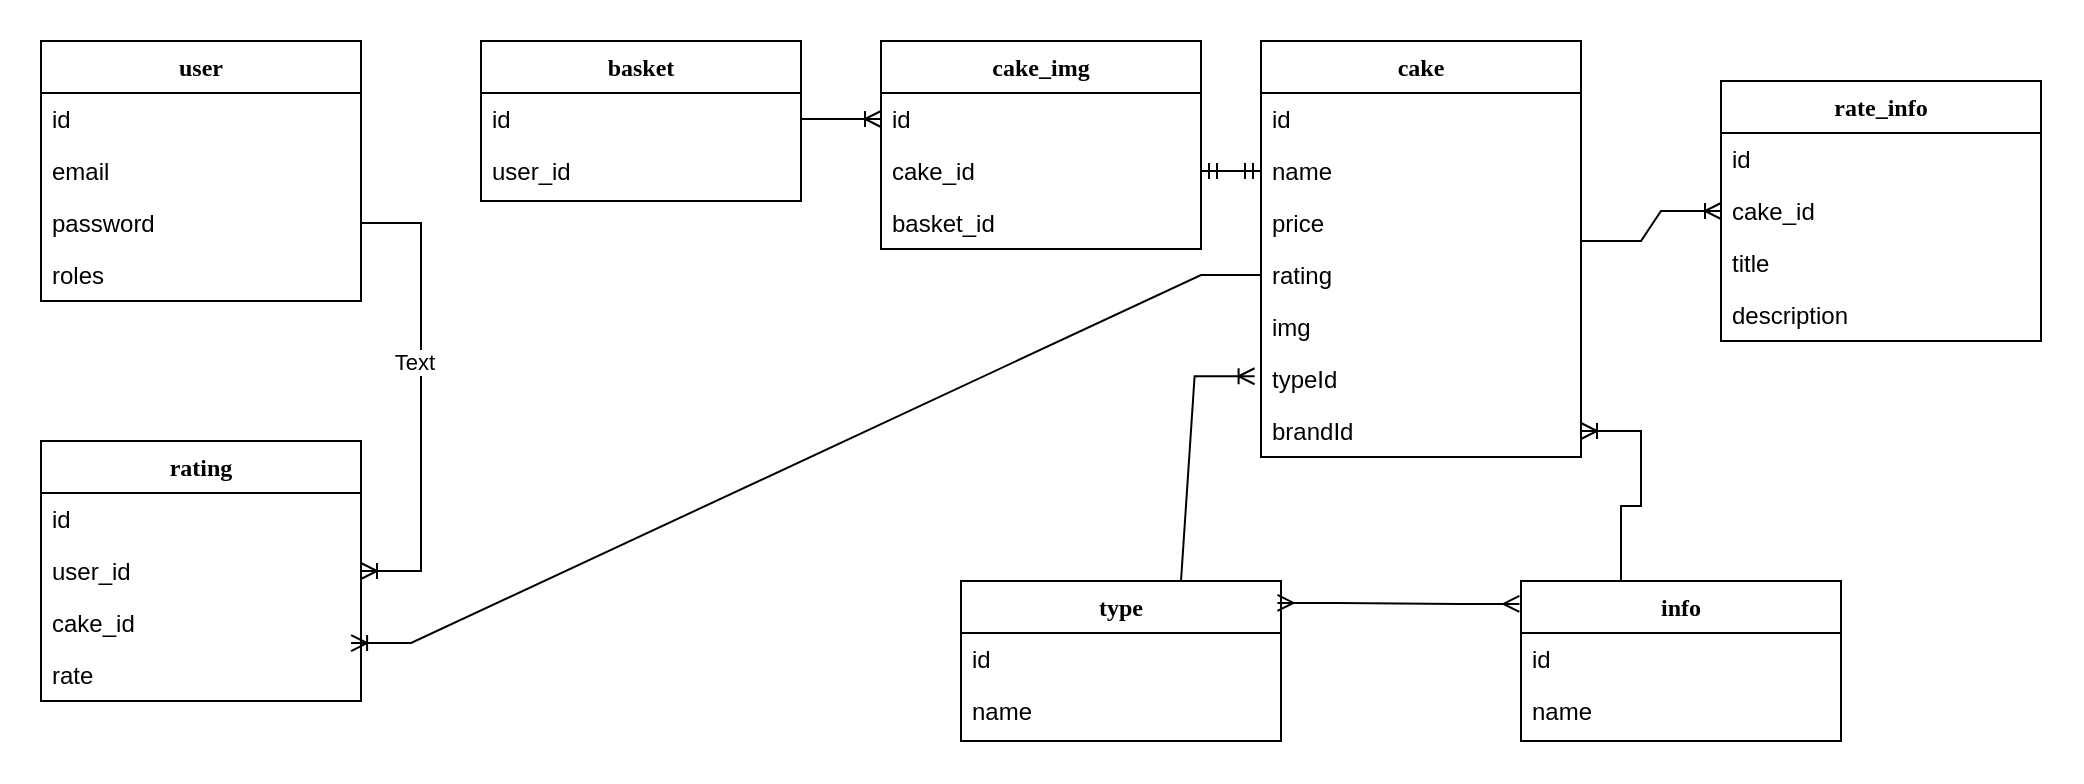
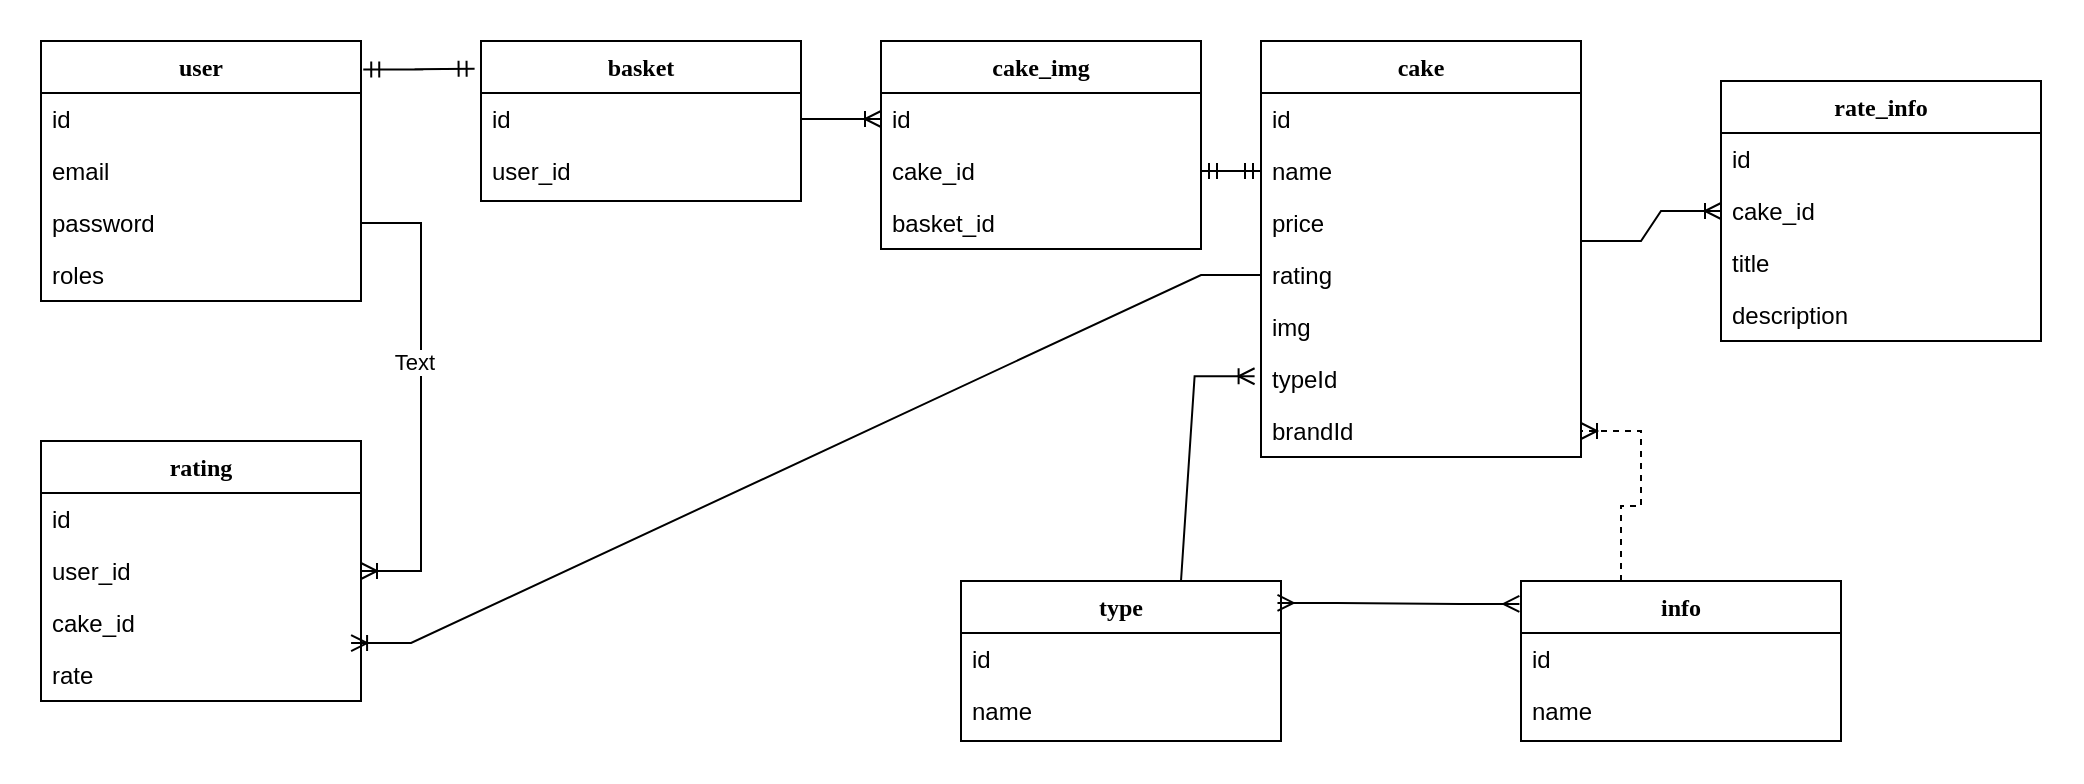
none -> (418, 69)
(1641, 484) -> (1641, 484)
